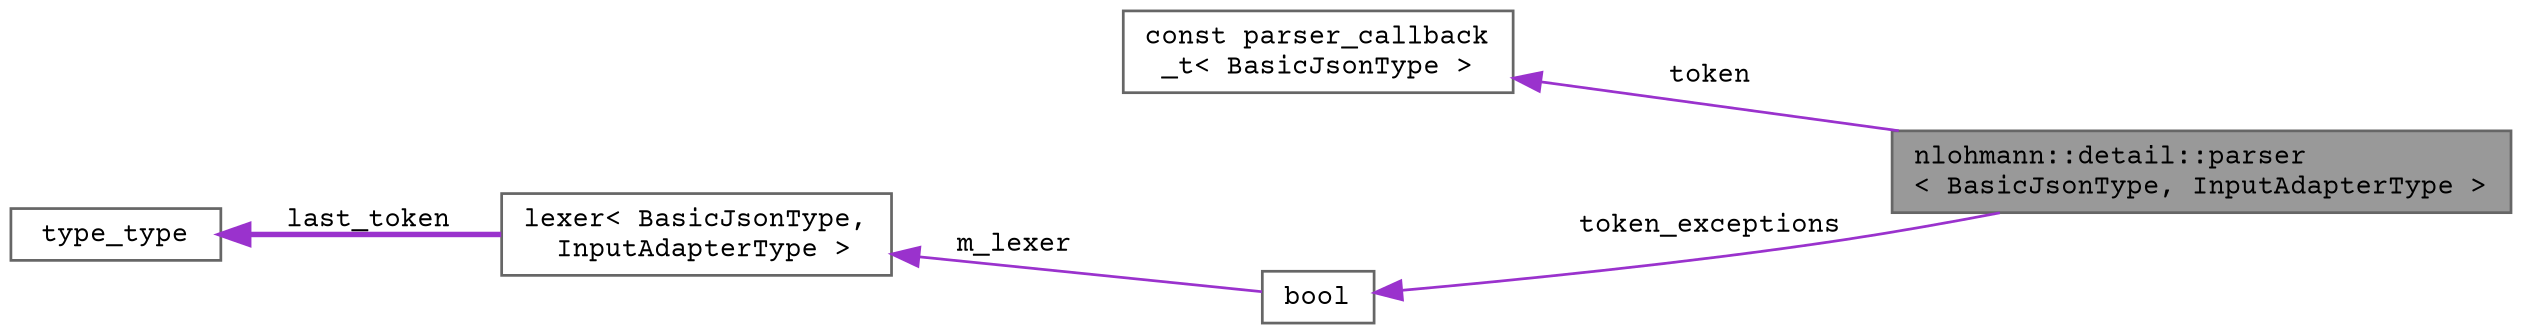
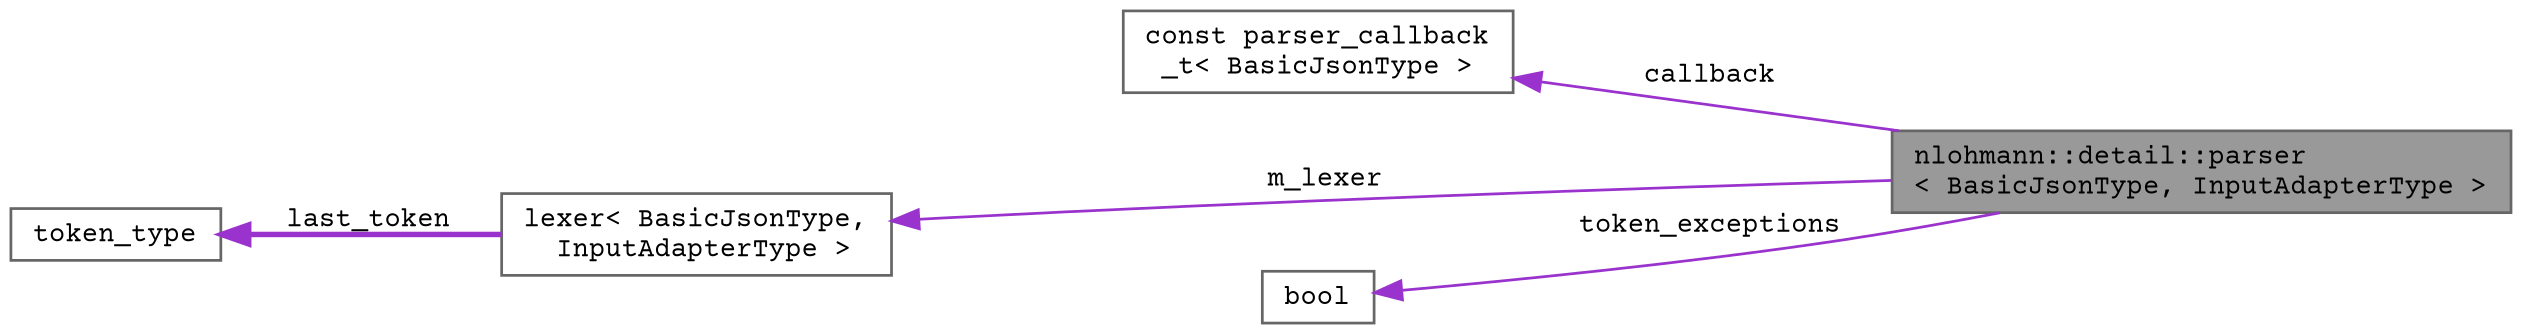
(1703, 75) -> (1703, 75)
(116, 234) -> (116, 234)
(1091, 274) -> (1405, 197)
